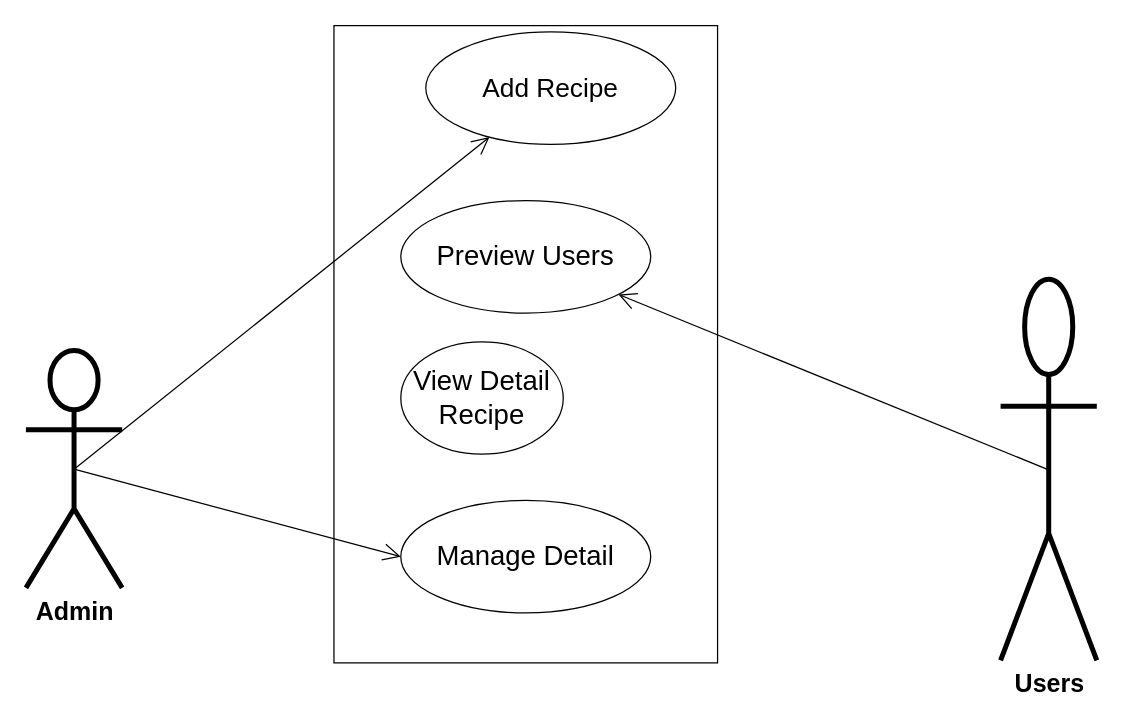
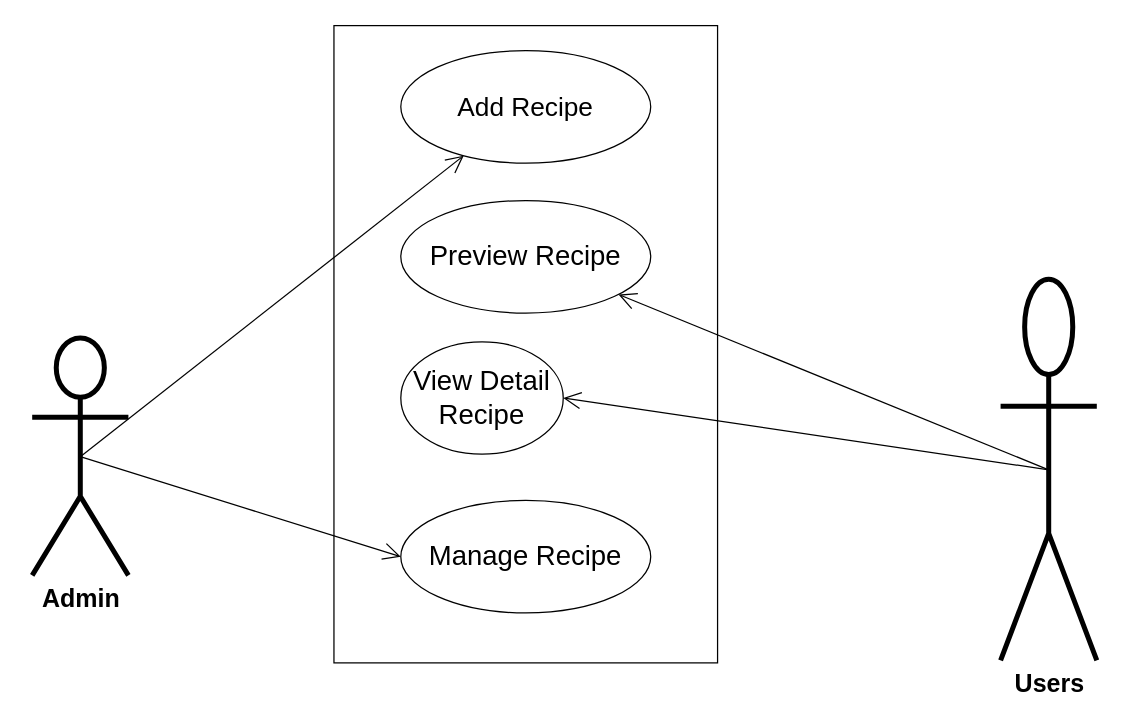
(551, 88) -> (526, 107)
(526, 257) -> (526, 257)
none -> (803, 434)
(74, 469) -> (80, 457)
(526, 557) -> (526, 557)
